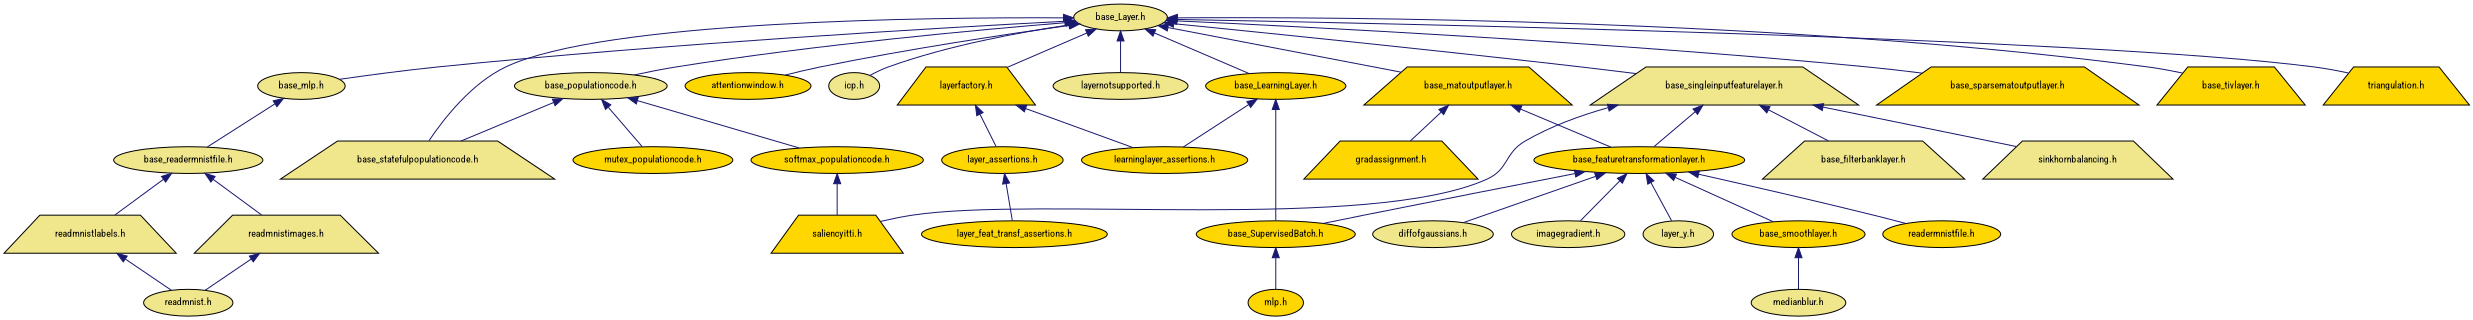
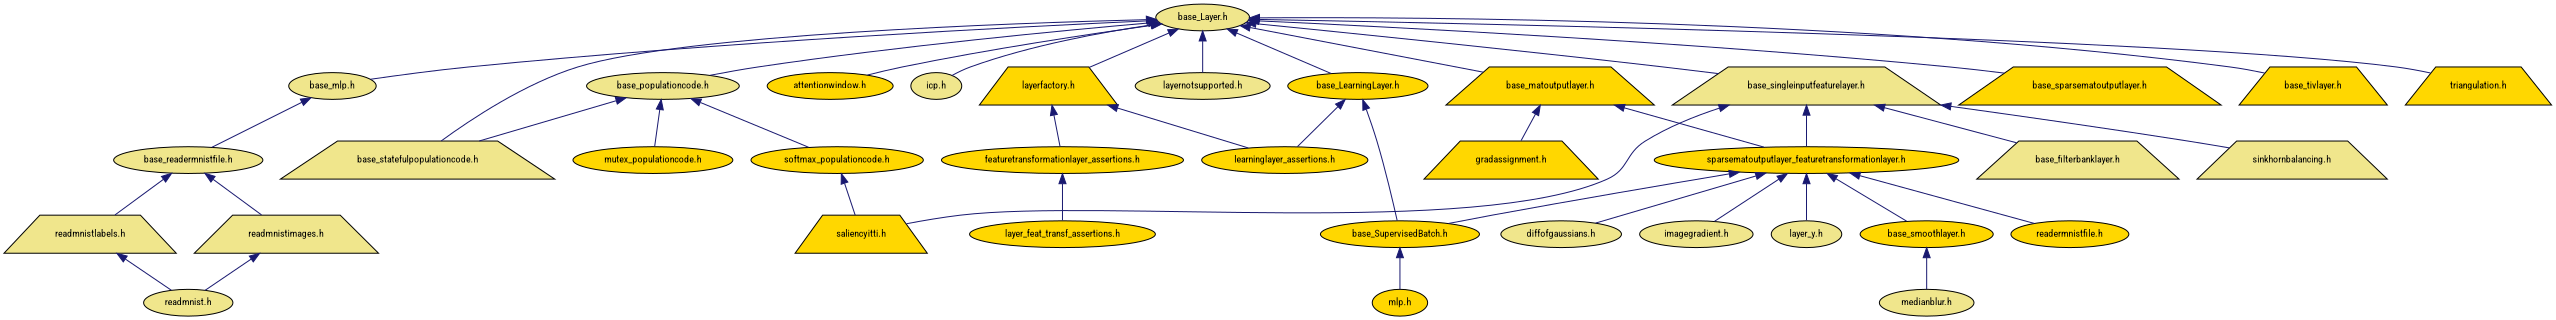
(1002, 160) -> (1062, 160)
(1639, 160) -> (1807, 160)
